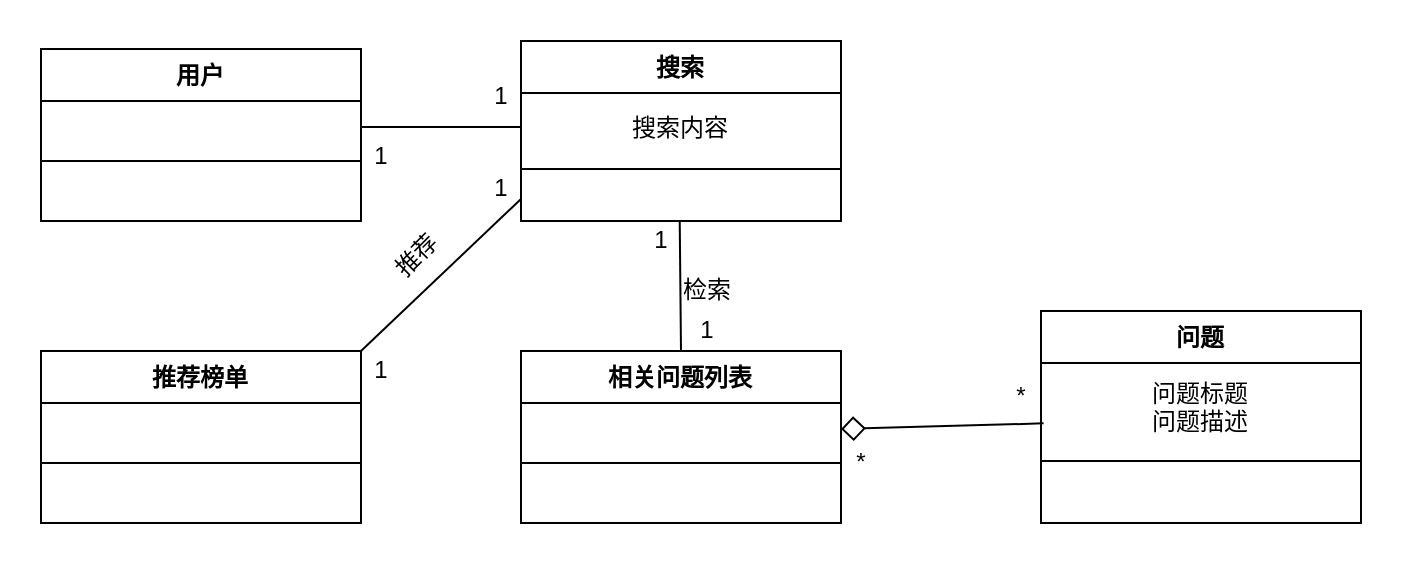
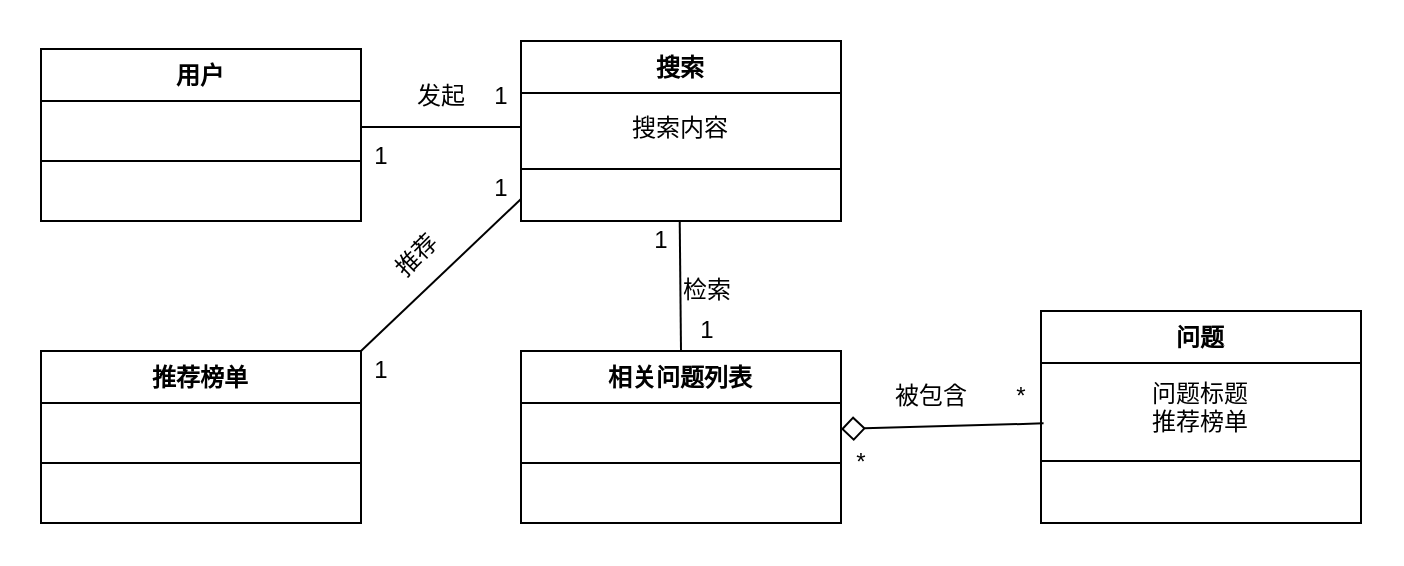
none -> (441, 97)
(1200, 394) -> (1200, 394)
none -> (931, 397)
